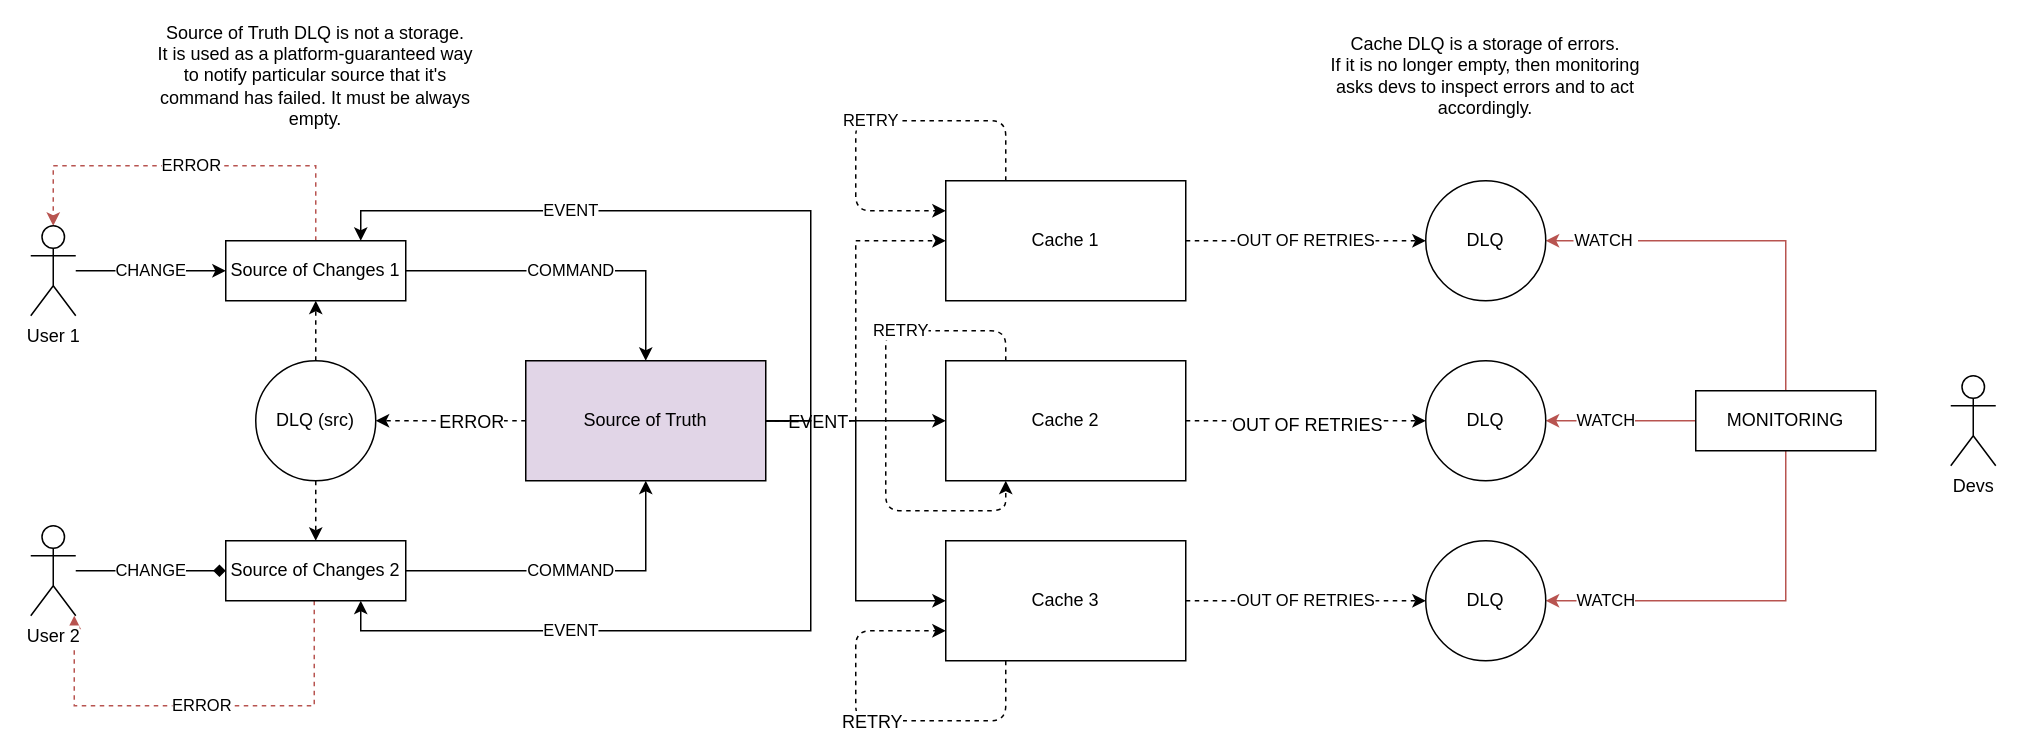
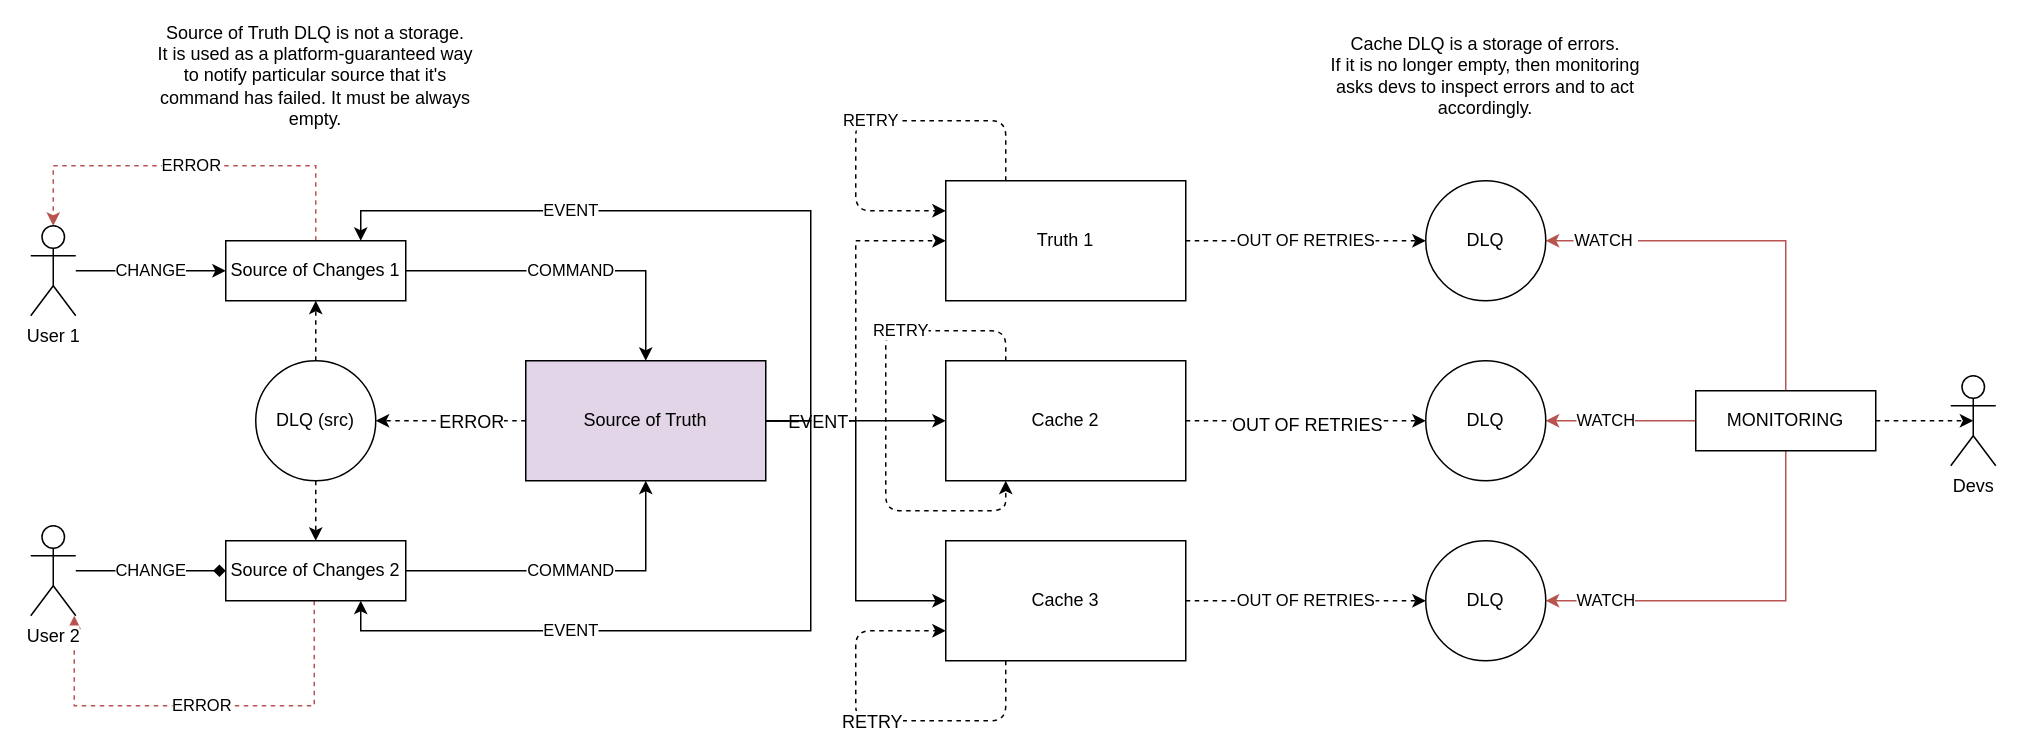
(1066, 241) -> (1066, 241)
none -> (1919, 421)
